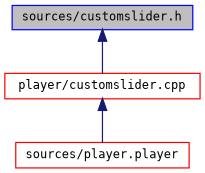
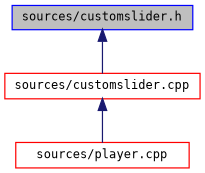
(102, 86) -> (102, 86)
(102, 155) -> (102, 155)
